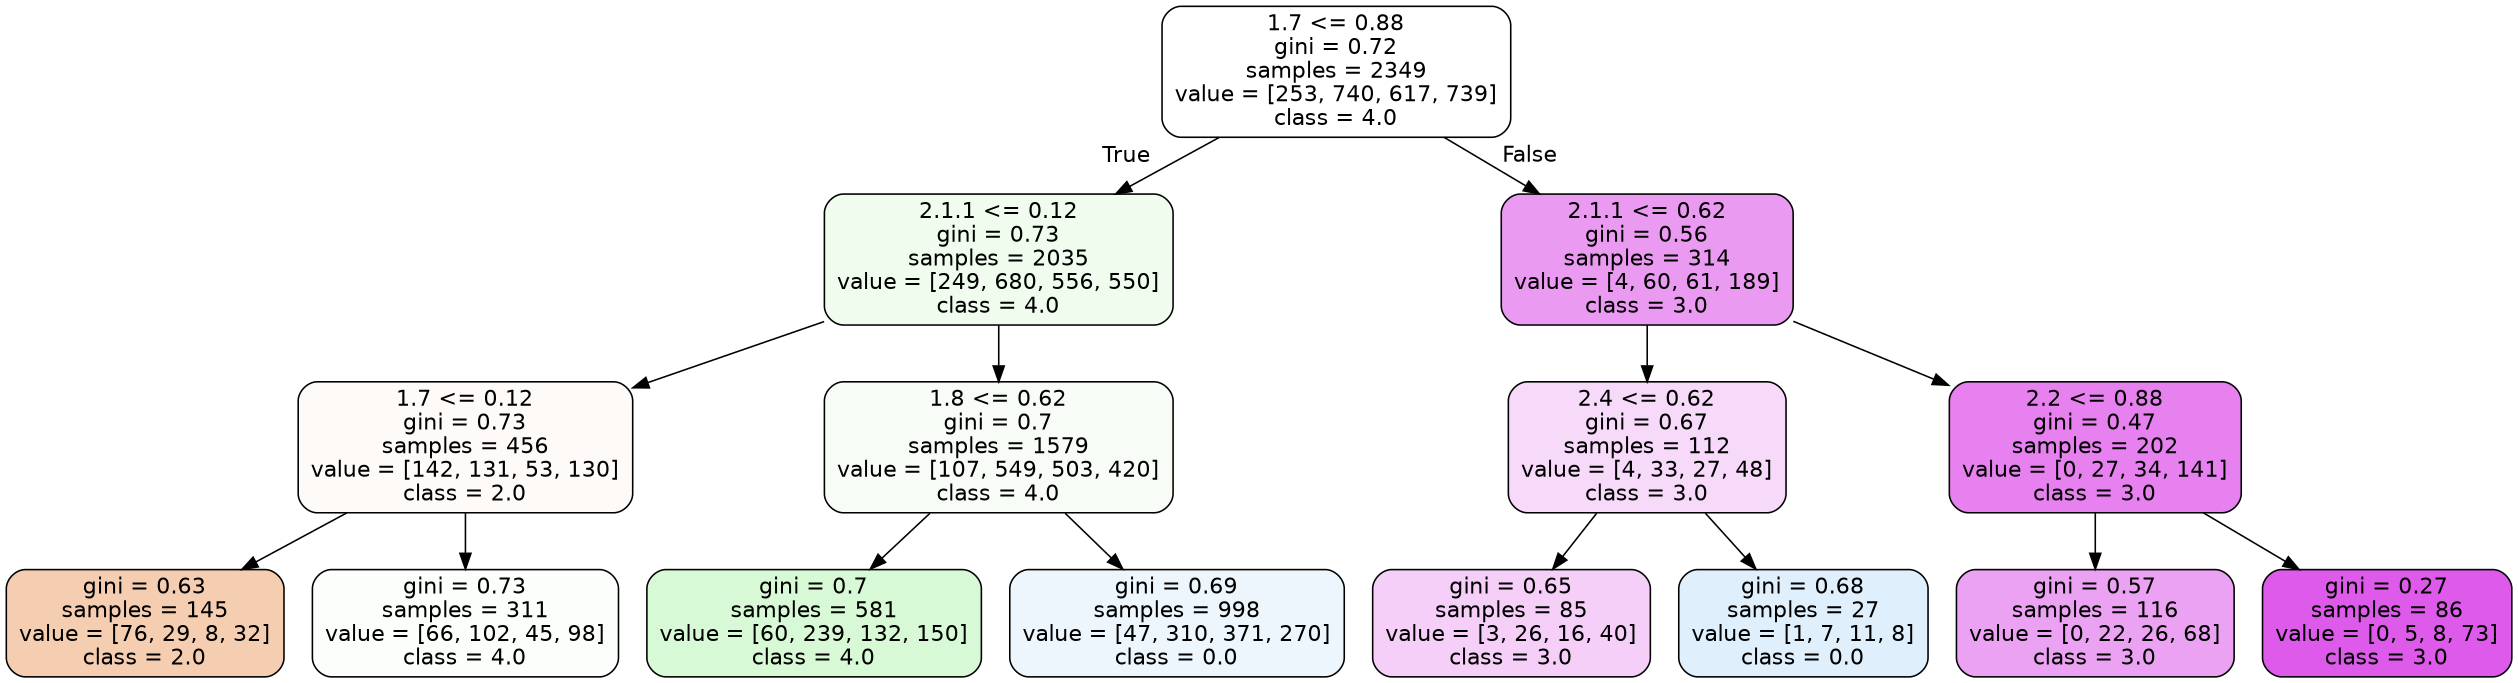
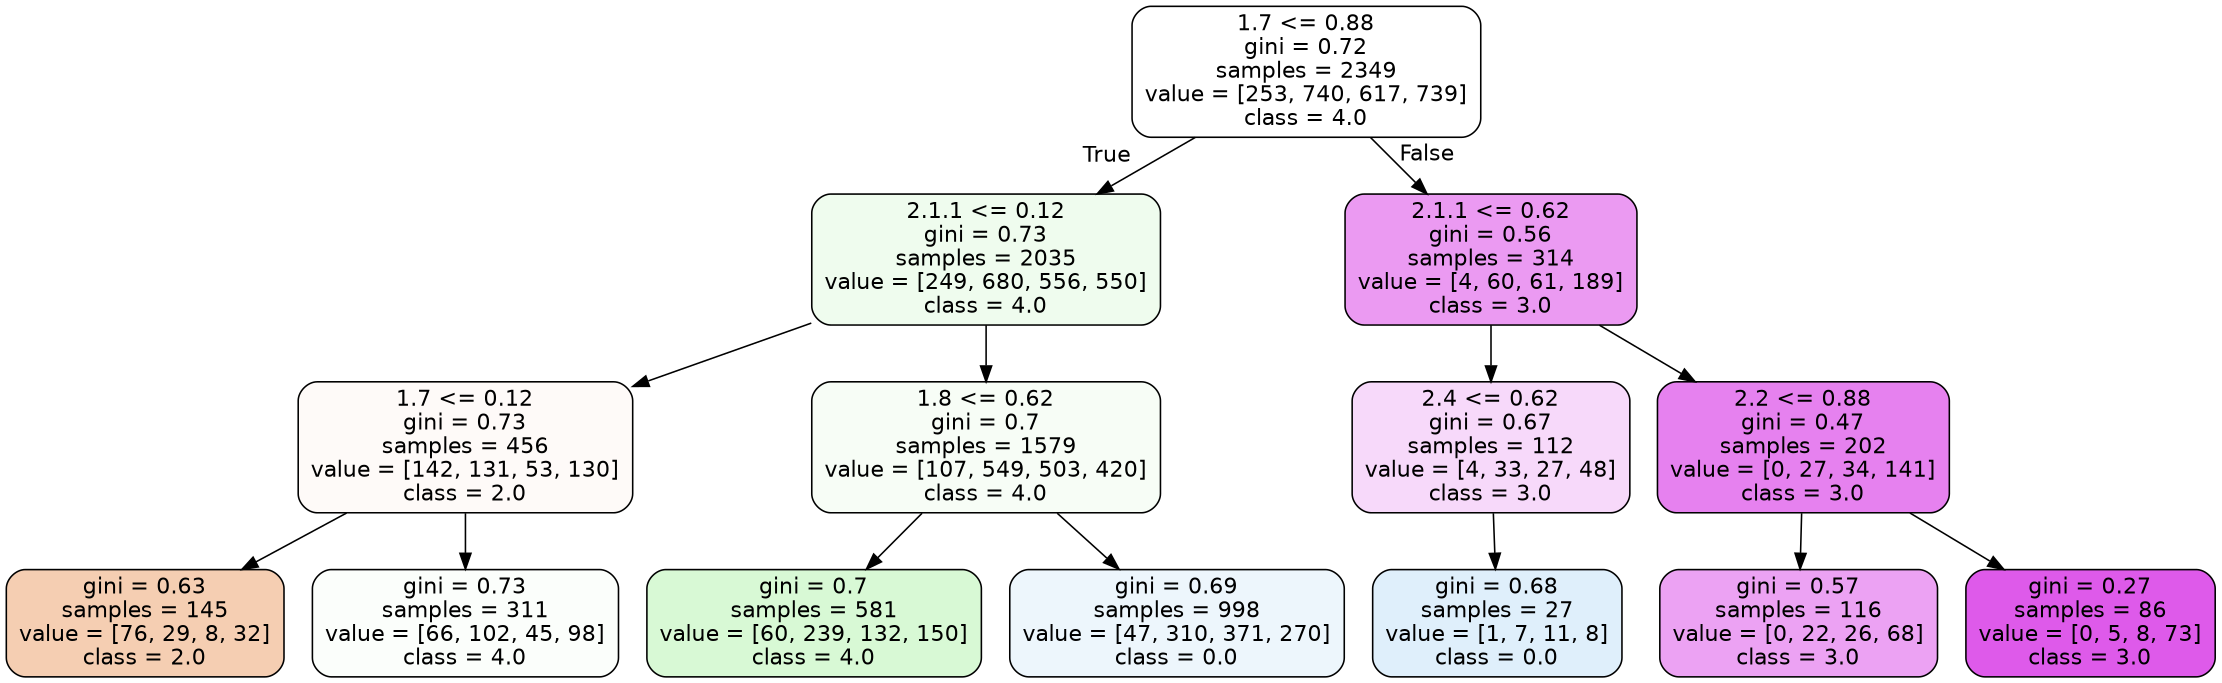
(1512, 623) -> none
